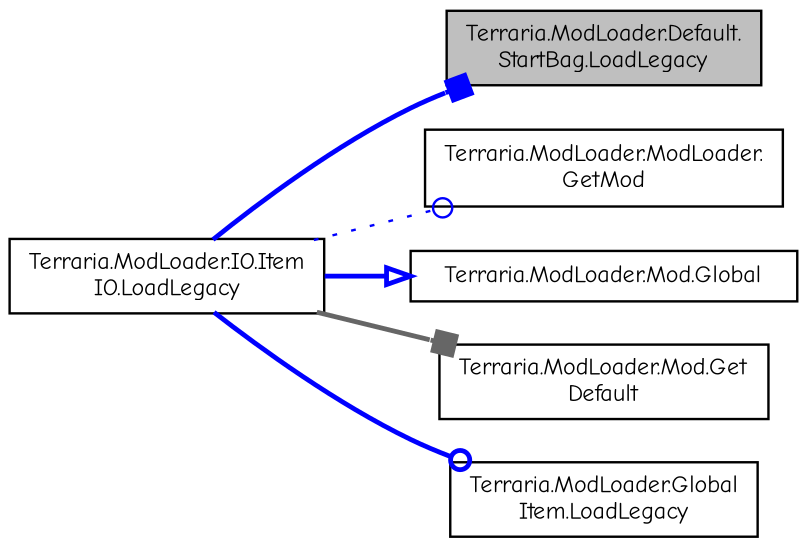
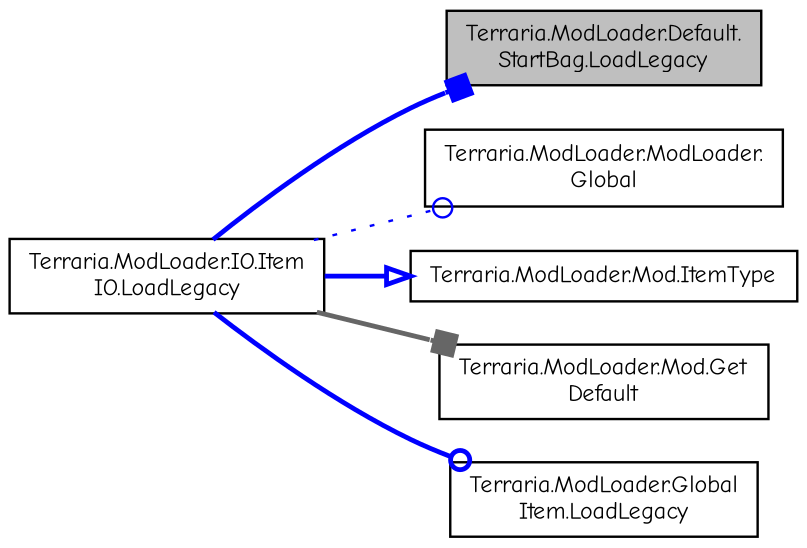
(604, 168) -> (604, 168)
(604, 276) -> (604, 276)
